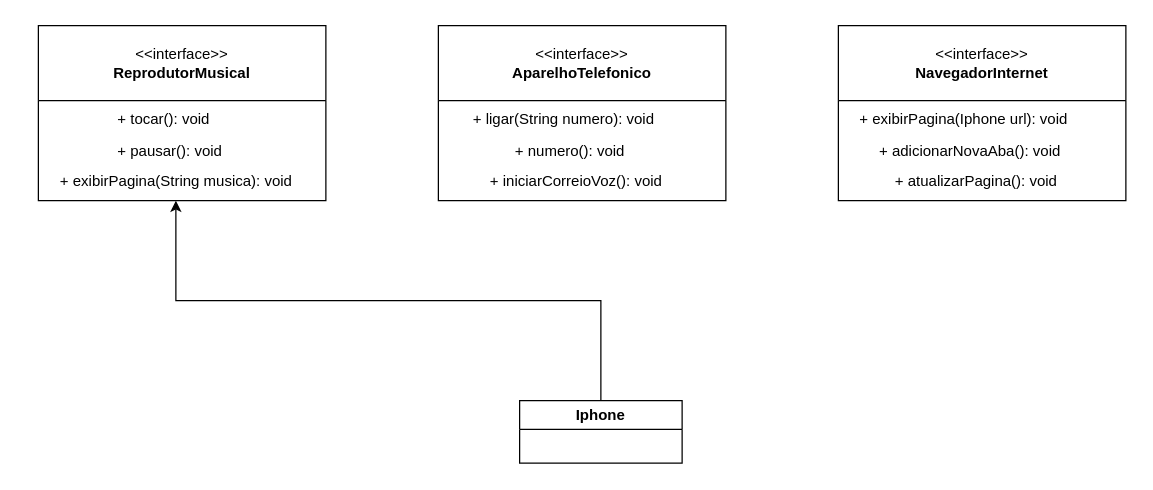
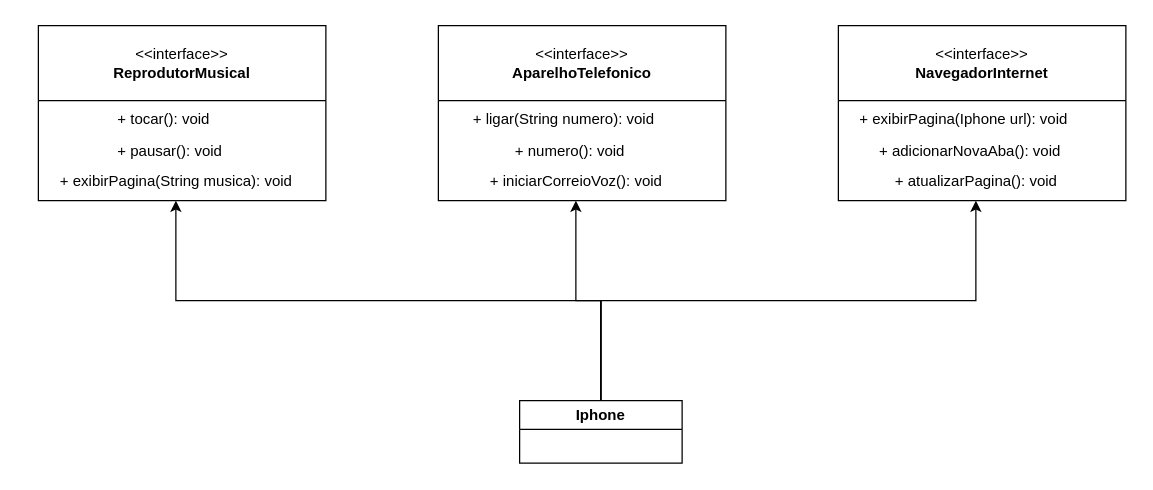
none -> (576, 253)
none -> (835, 301)
